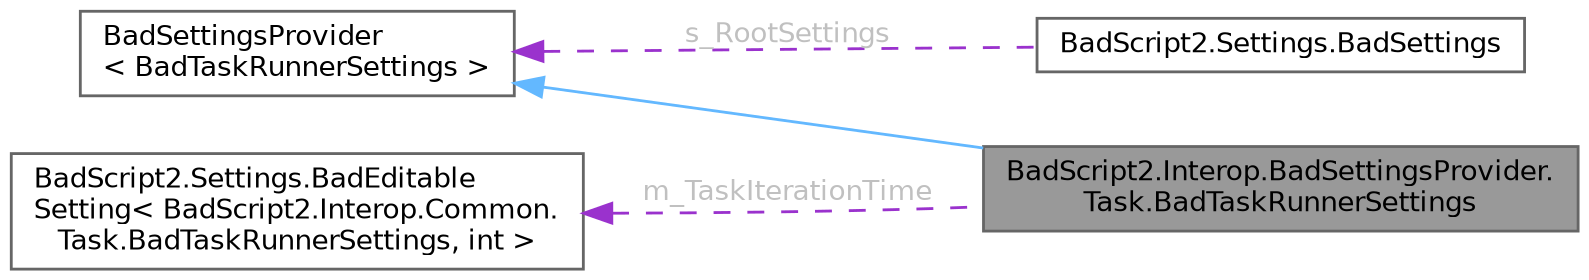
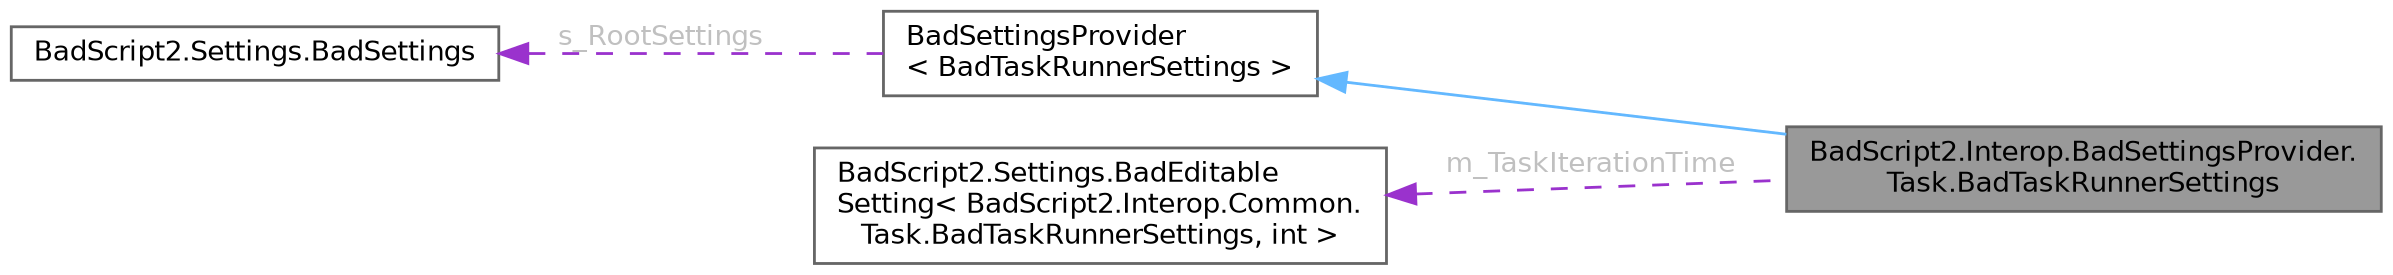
(790, 49) -> (706, 54)
